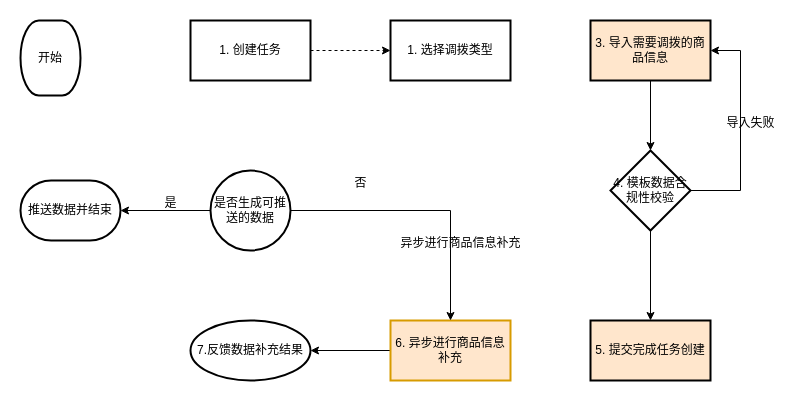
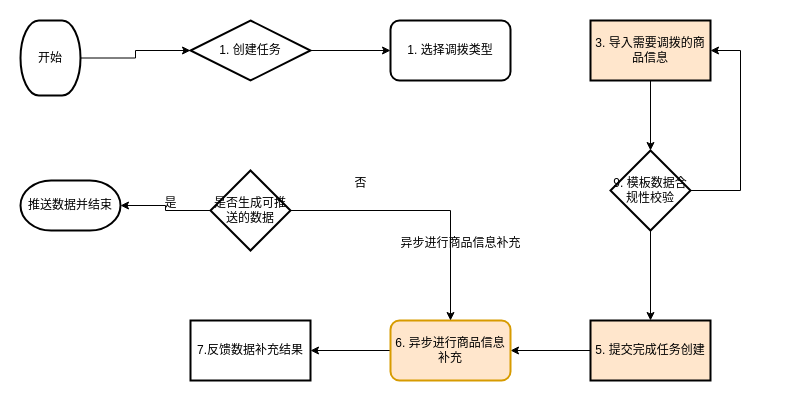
(251, 51) -> (251, 51)
(347, 51) -> (347, 51)
(451, 51) -> (451, 51)
none -> (136, 58)
(751, 124) -> none
(651, 191) -> (651, 191)
(71, 211) -> (71, 206)
(251, 211) -> (251, 211)
(251, 351) -> (251, 351)
(451, 351) -> (451, 351)
none -> (554, 351)
